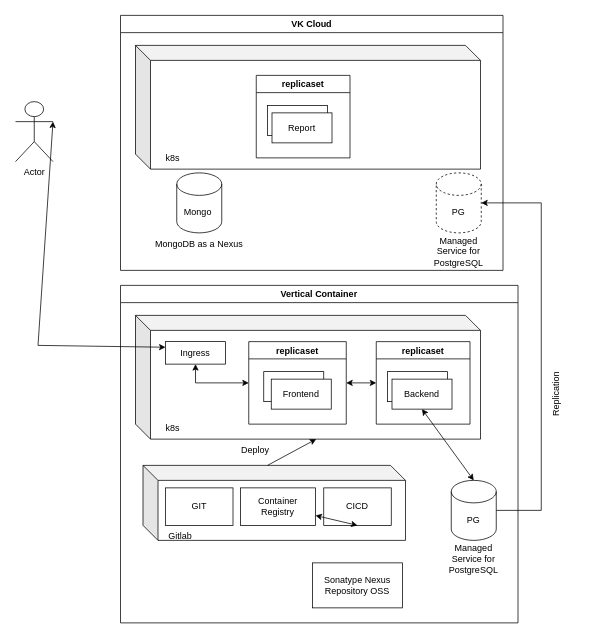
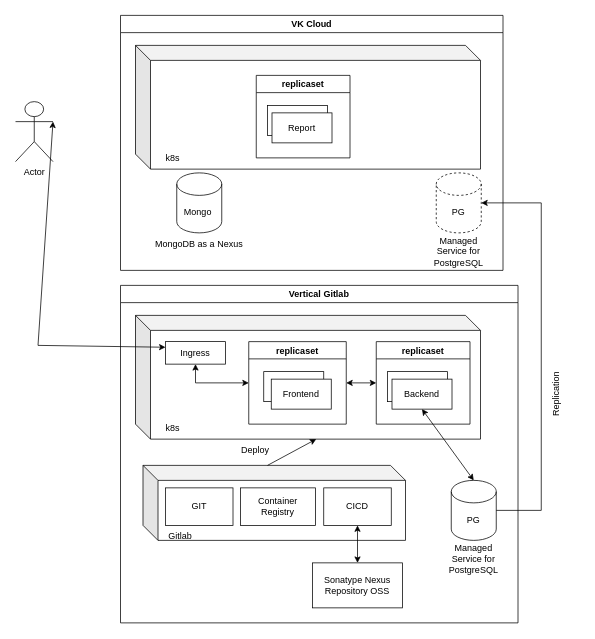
(319, 294) -> (319, 294)
(337, 521) -> (357, 544)
